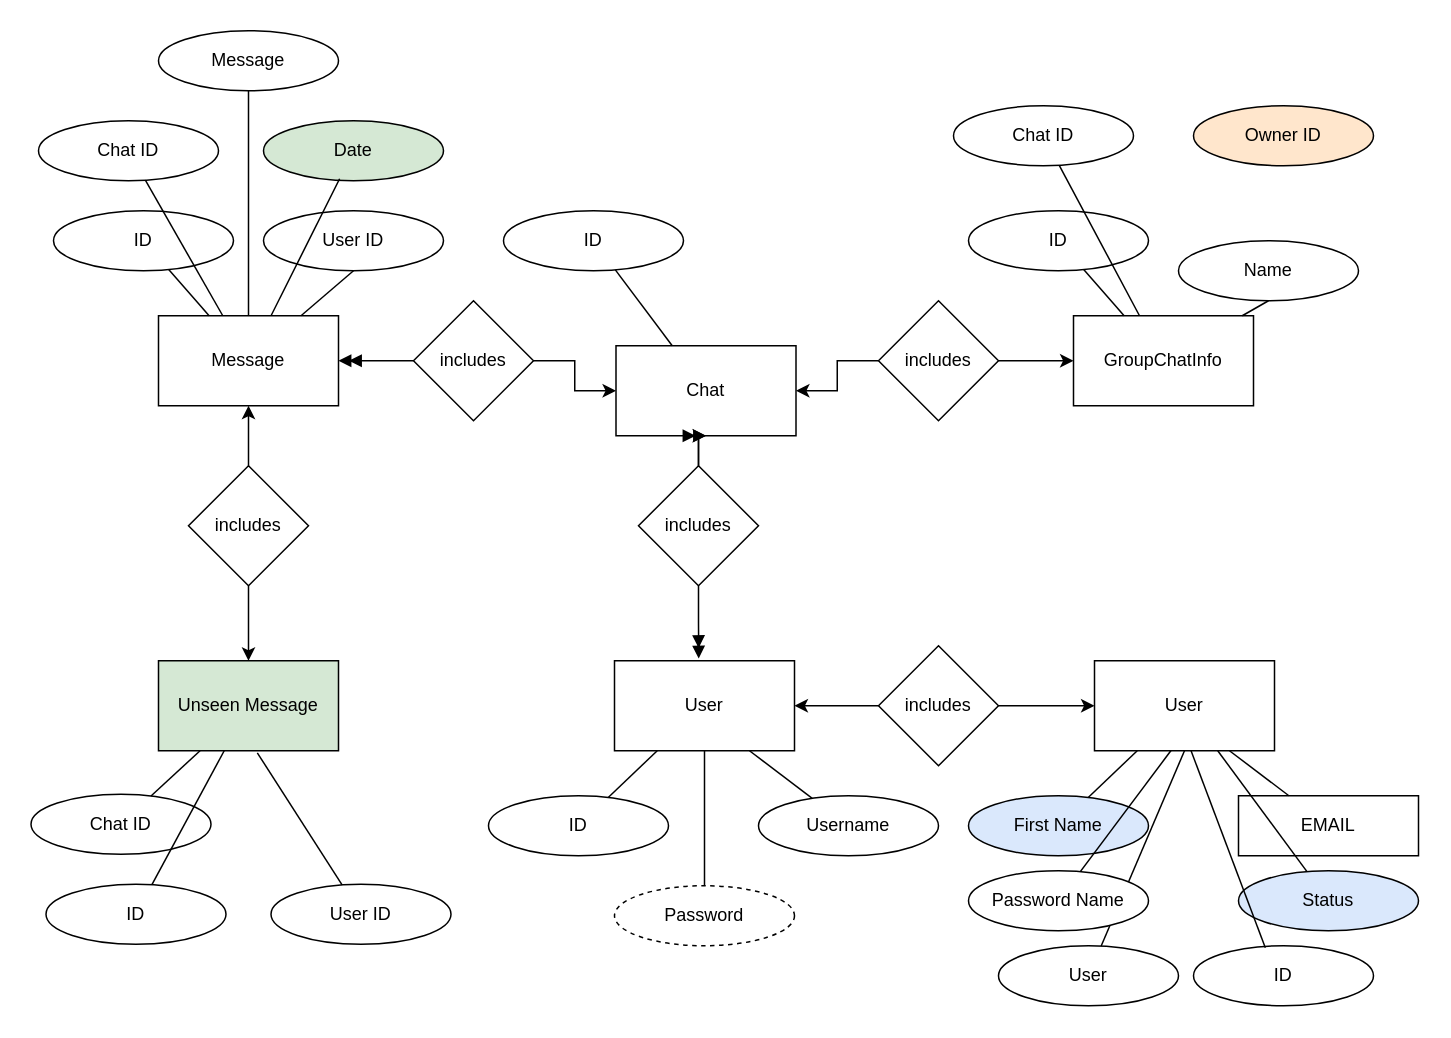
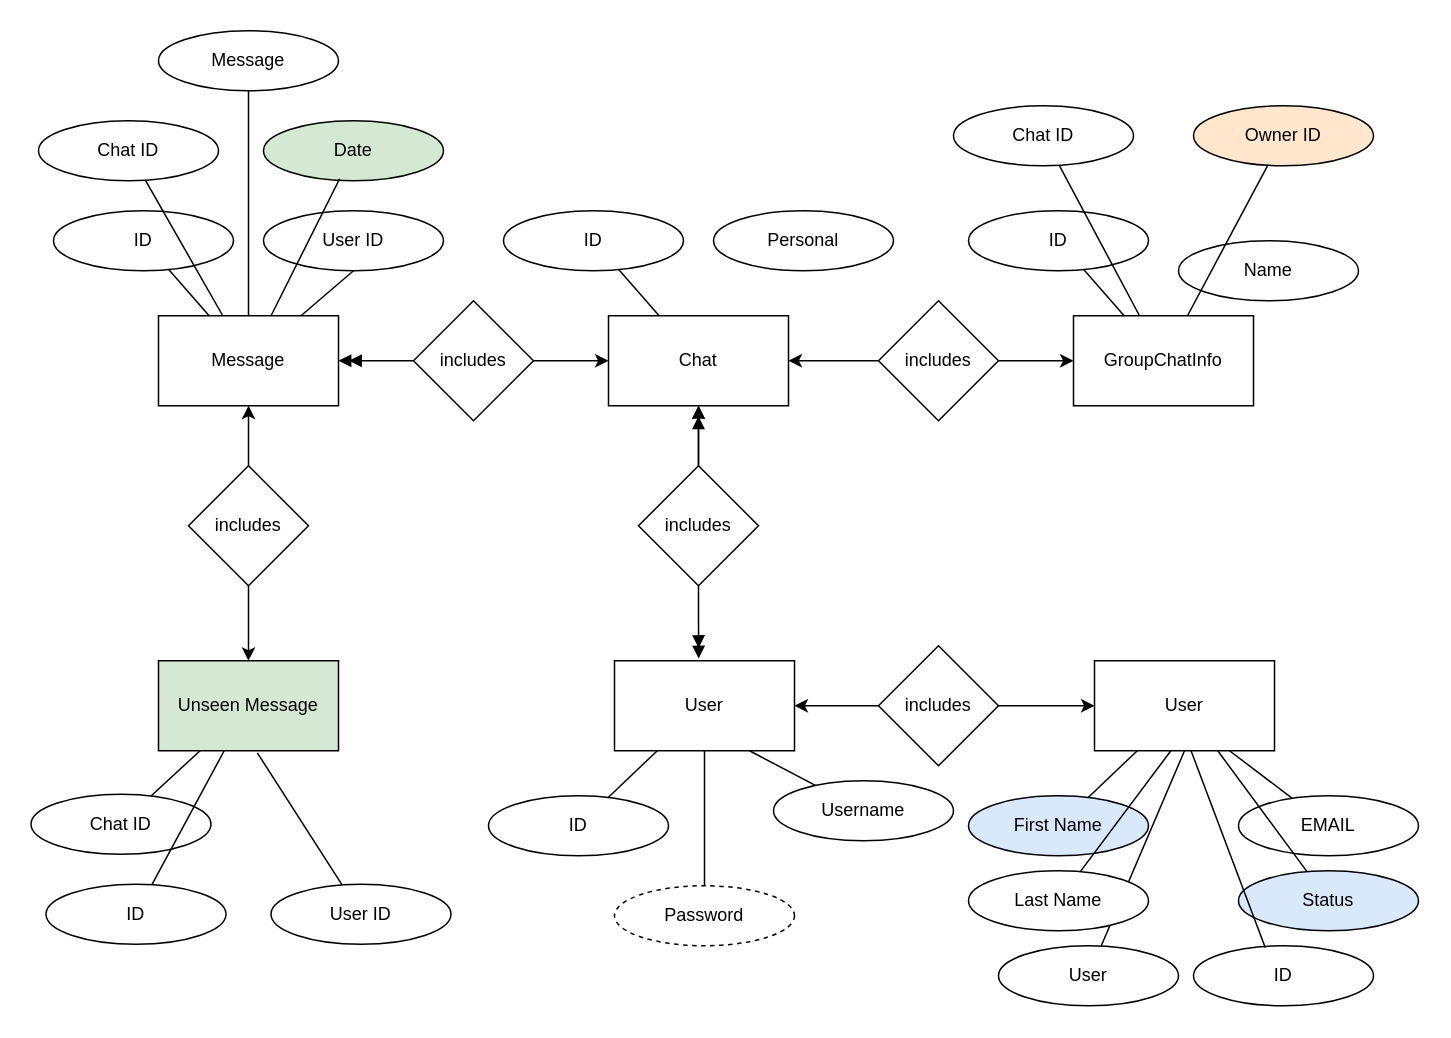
none -> (803, 241)
none -> (1227, 241)
(1255, 308) -> none
(706, 391) -> (698, 361)
(848, 826) -> (863, 811)
(1328, 826) -> (1328, 826)
(1058, 901) -> (1058, 901)
